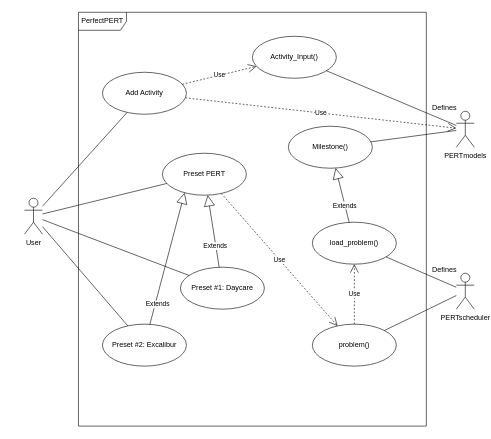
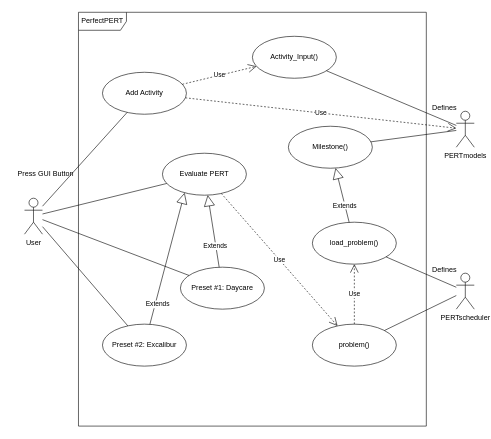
none -> (45, 174)
(204, 174) -> (204, 174)
